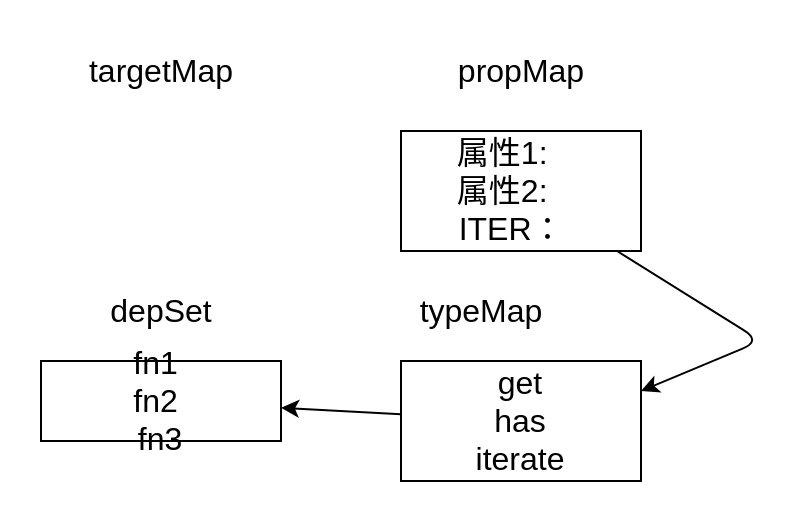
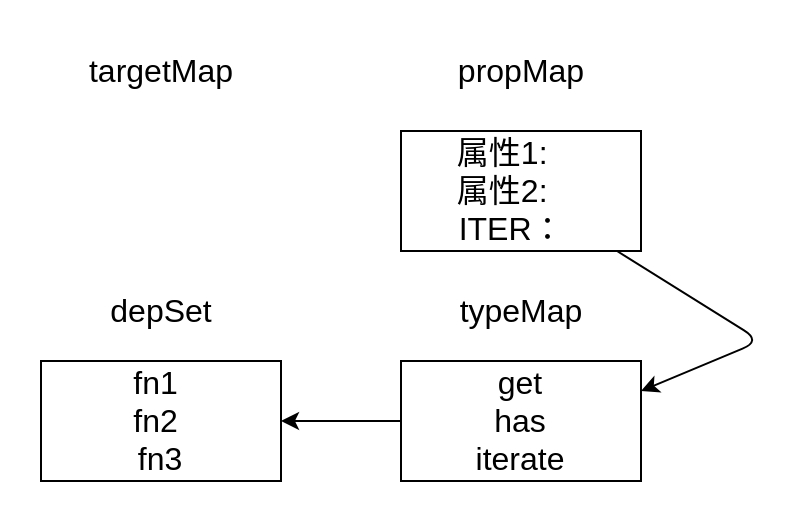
(481, 311) -> (521, 311)
(161, 401) -> (161, 421)
